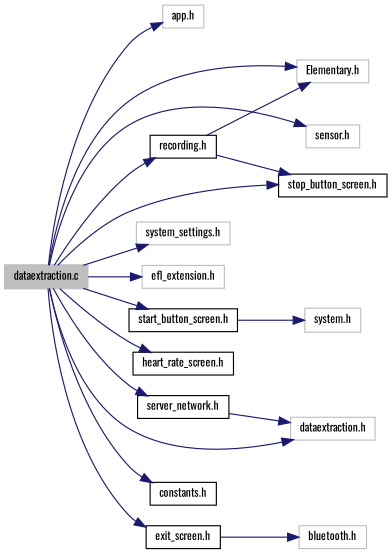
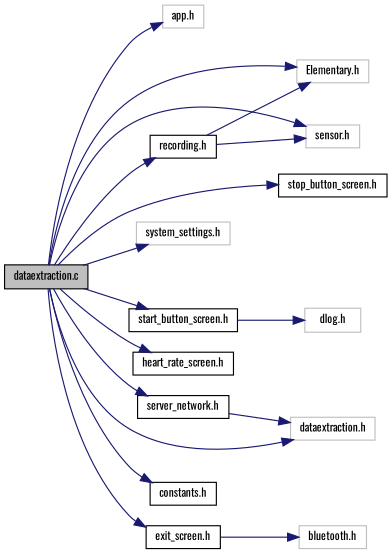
(248, 163) -> (255, 142)
(46, 277) -> (46, 277)
(183, 277) -> none
(333, 320) -> (333, 320)
